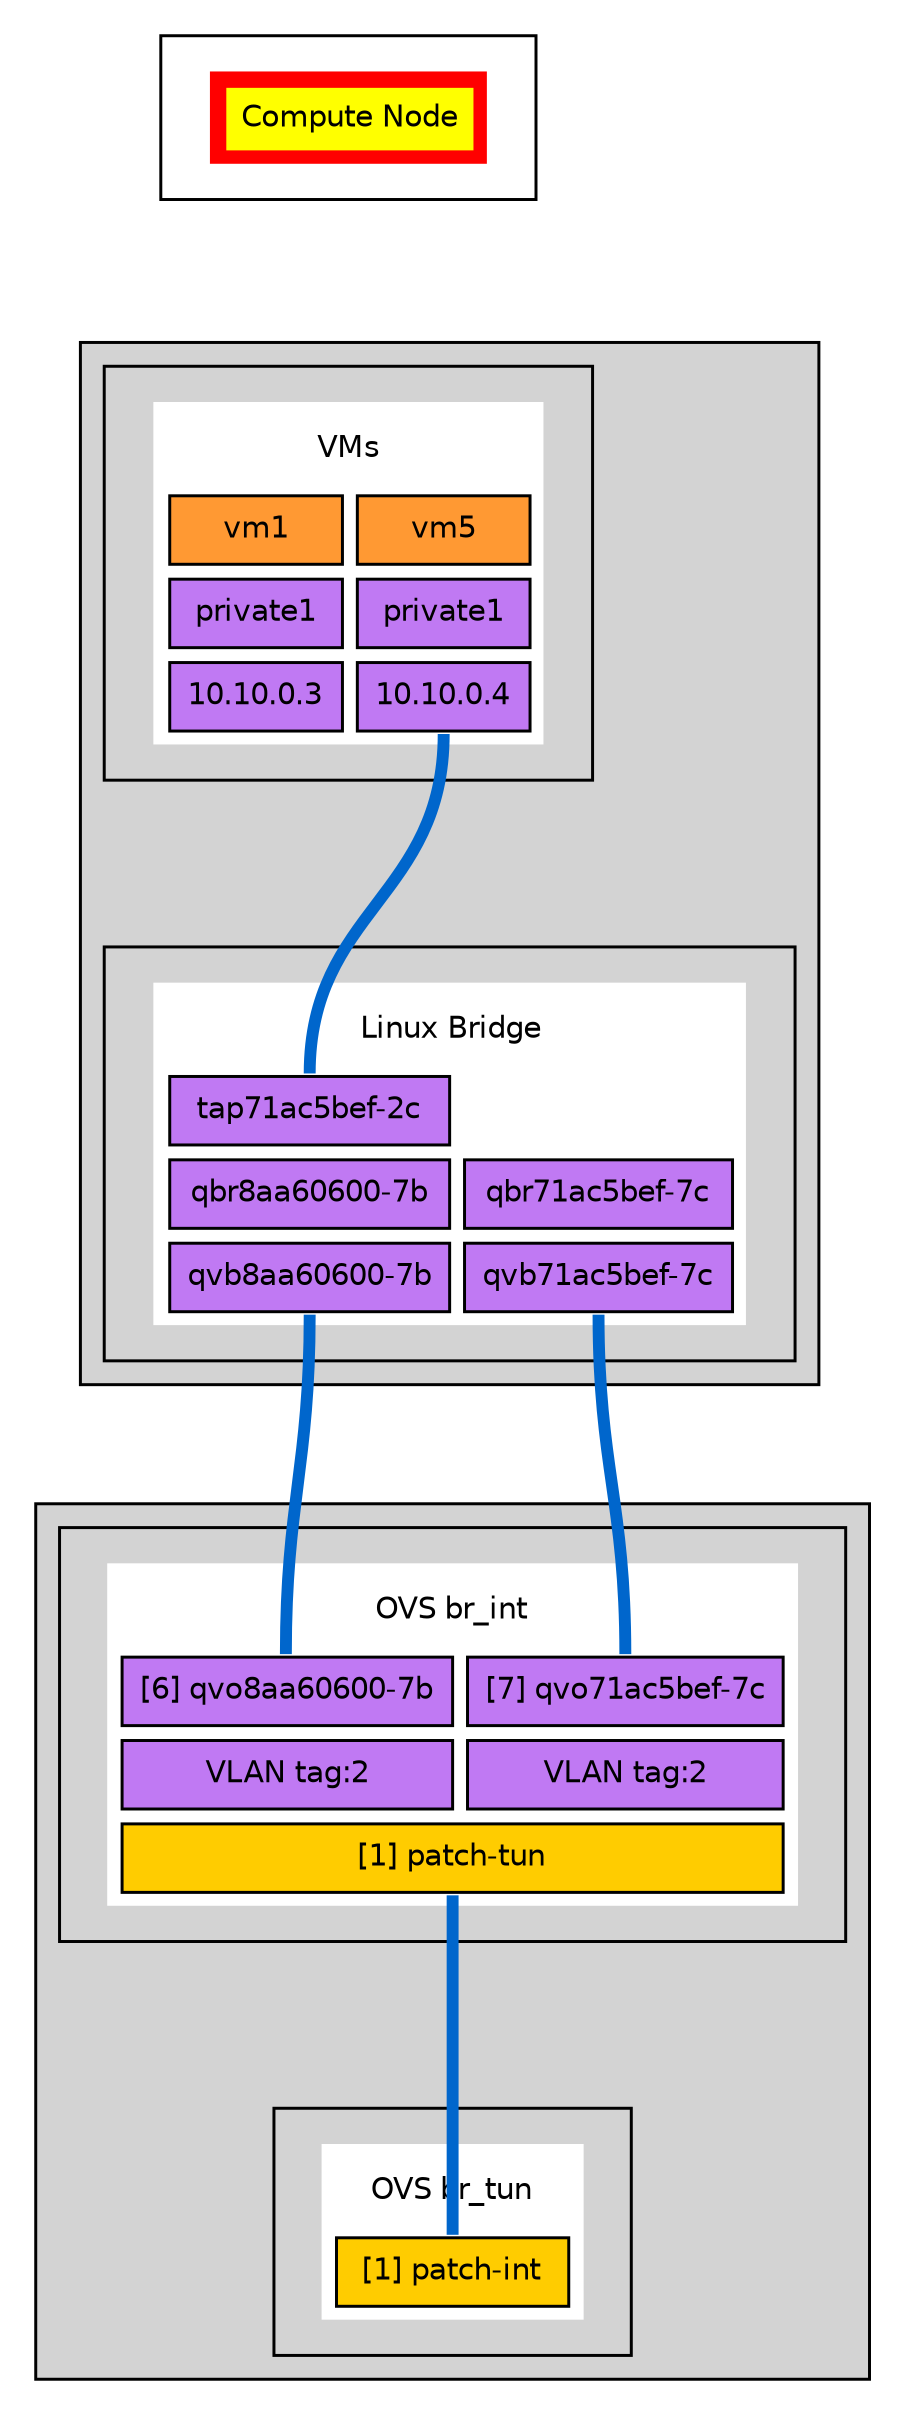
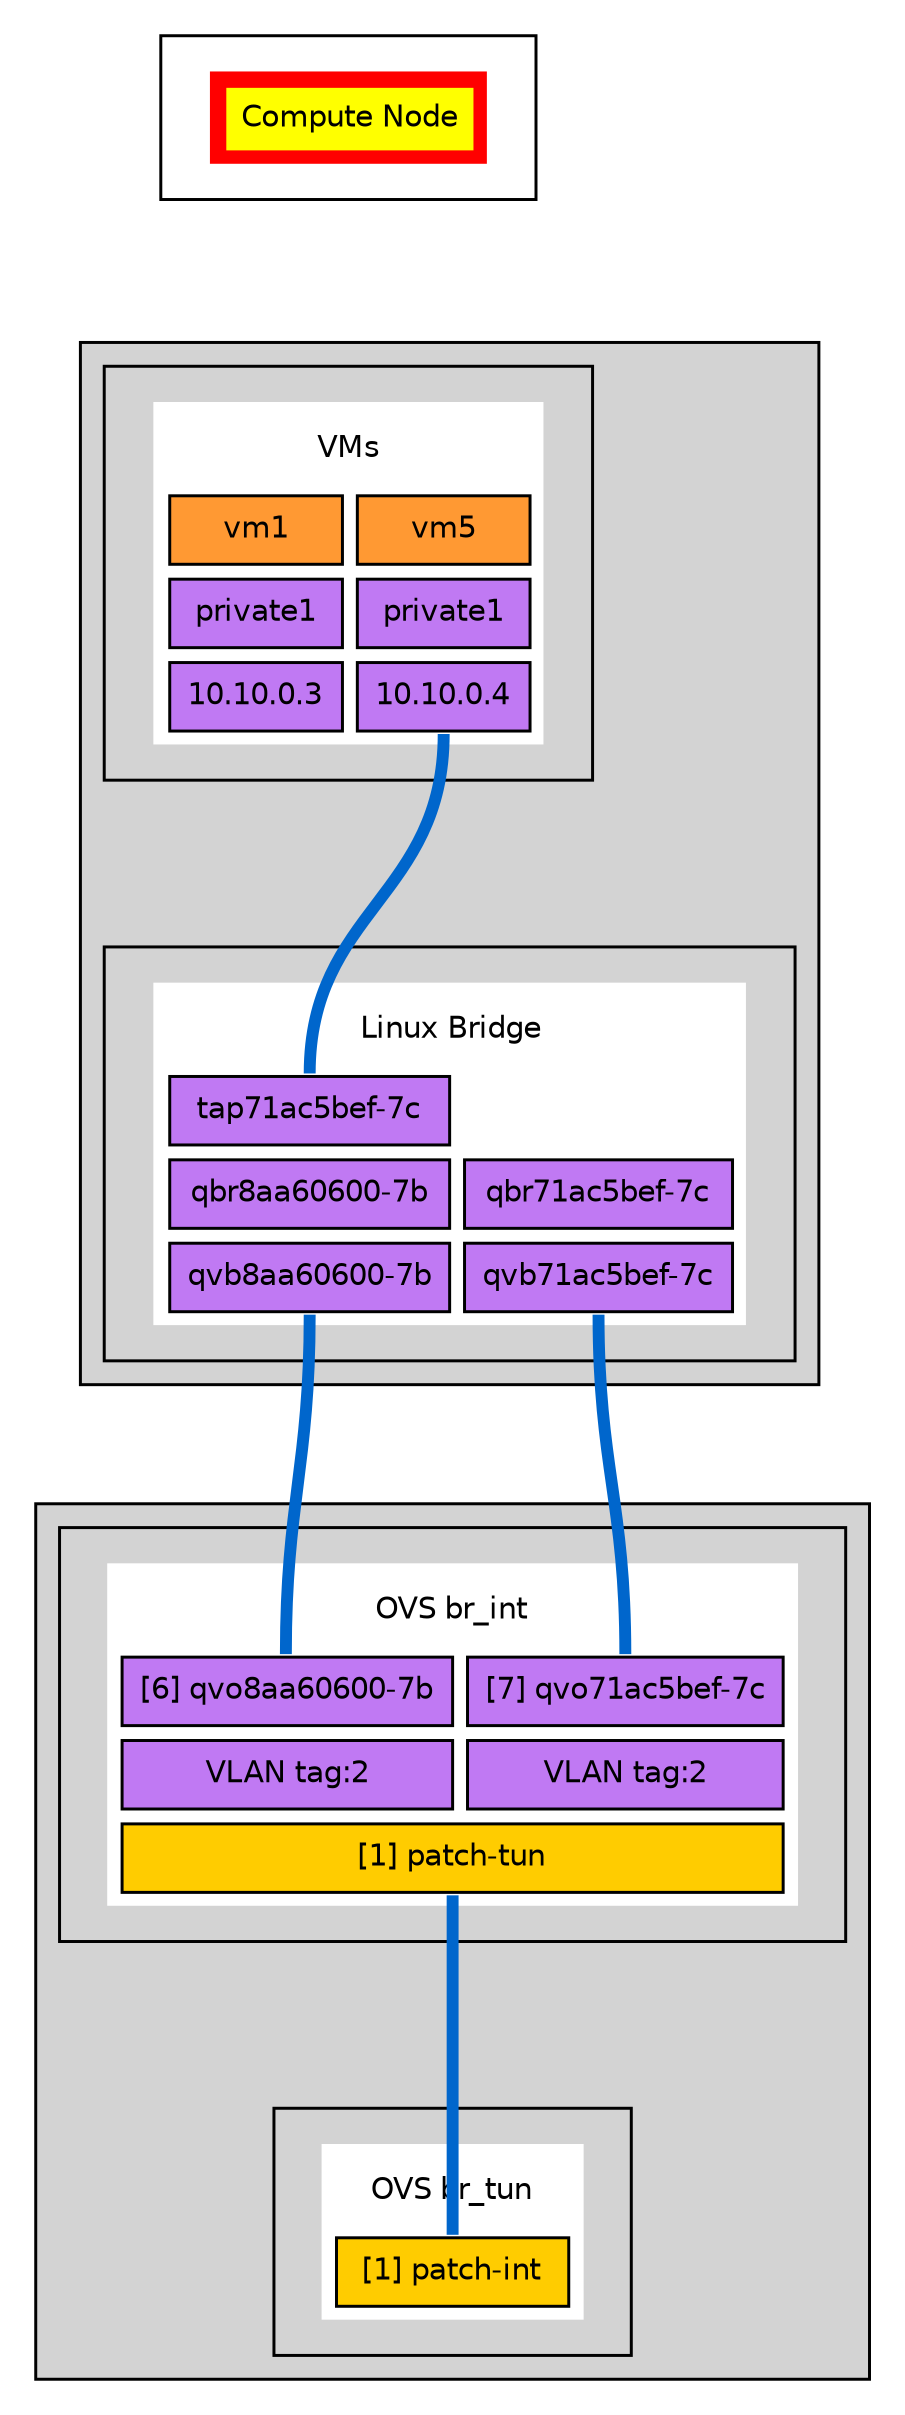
(310, 1109) -> (310, 1109)
